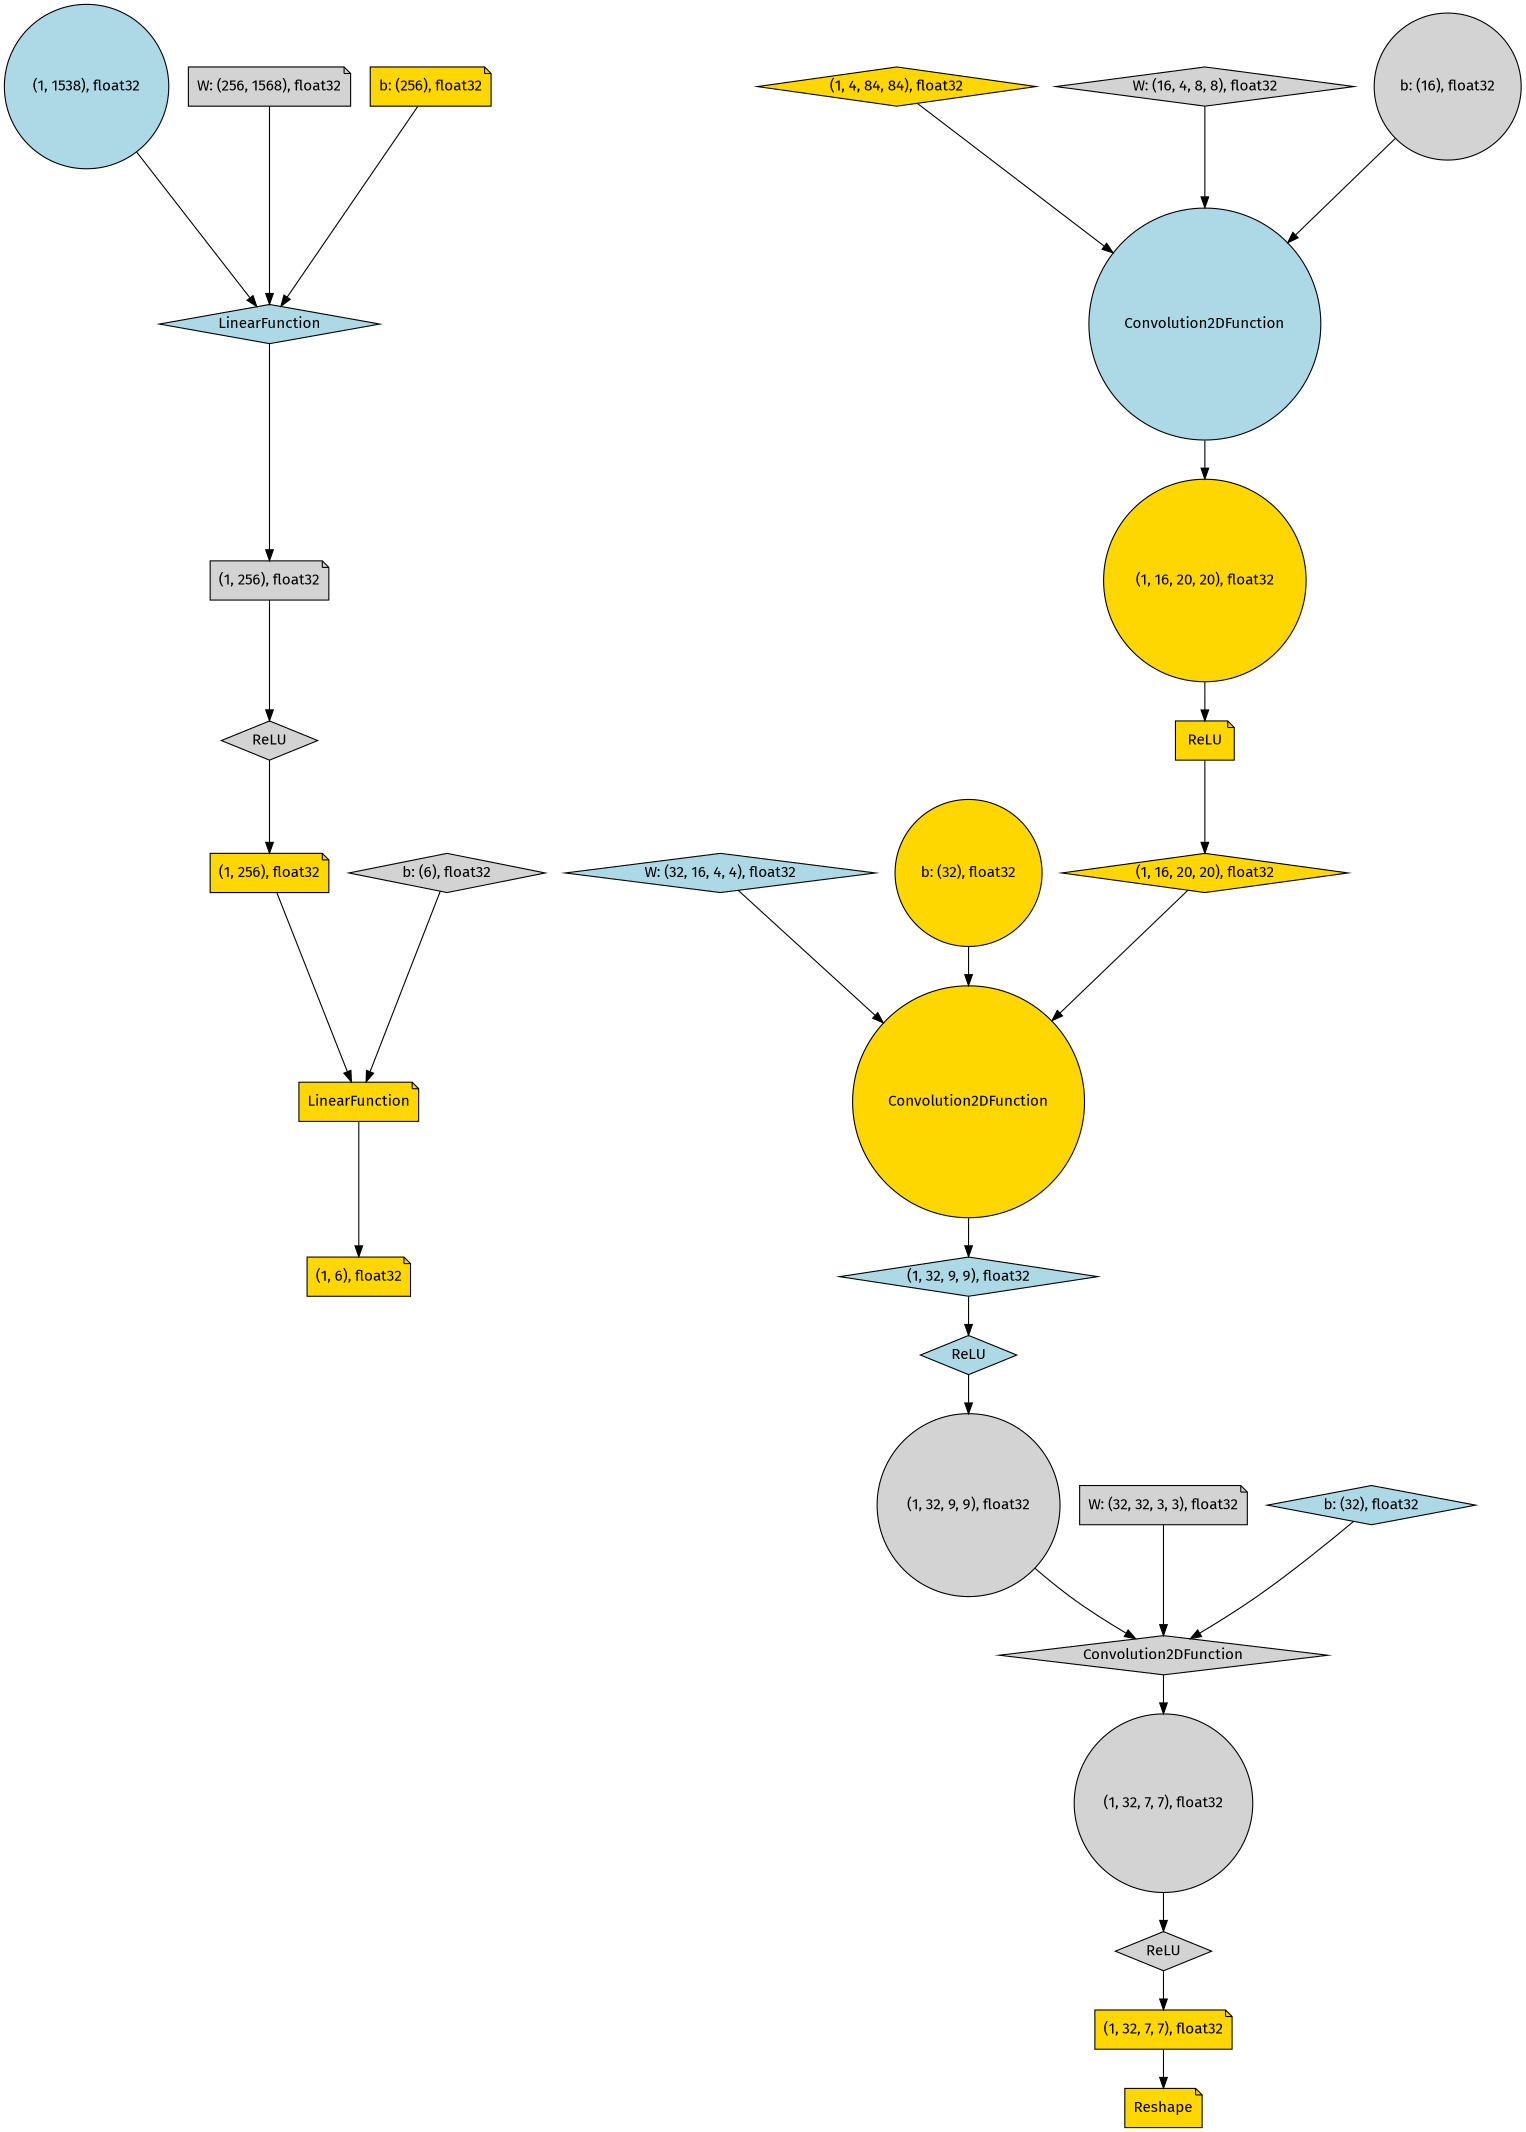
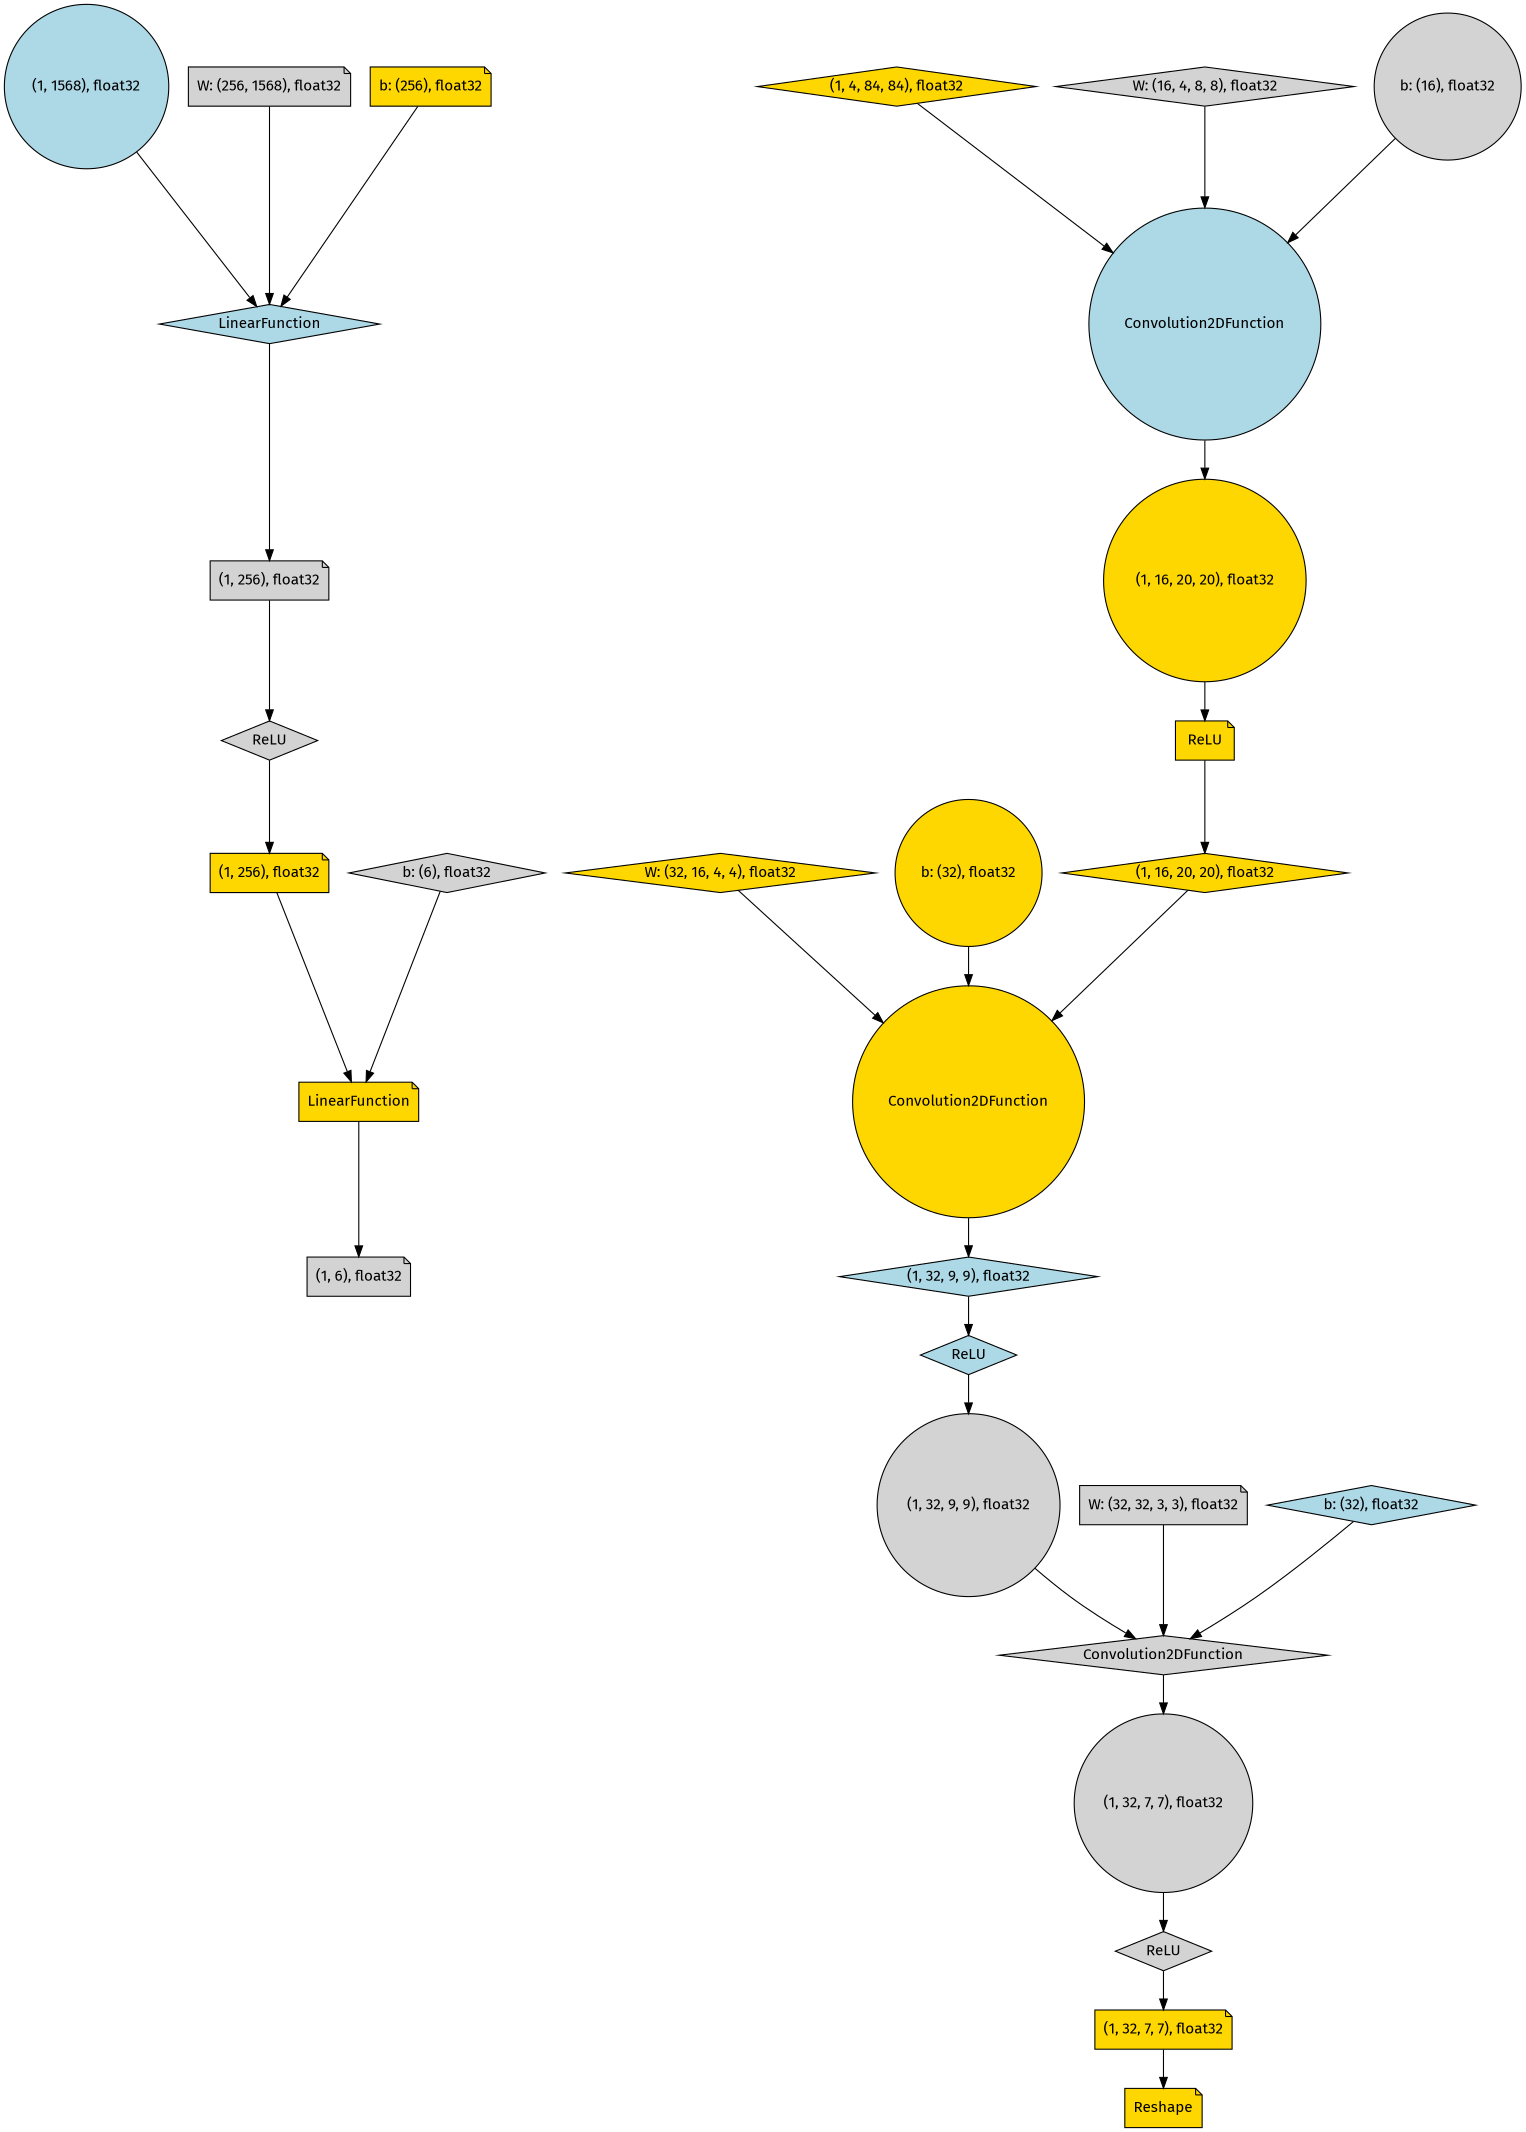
(87, 87) -> (87, 87)
(720, 873) -> (720, 873)
(359, 1277) -> (359, 1277)
